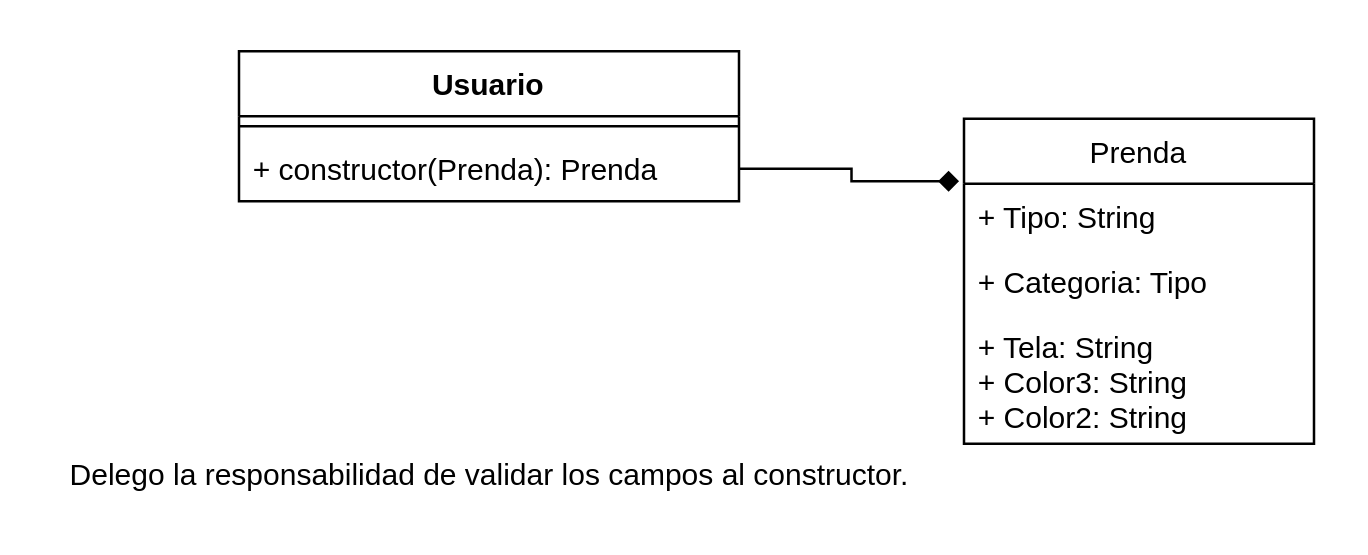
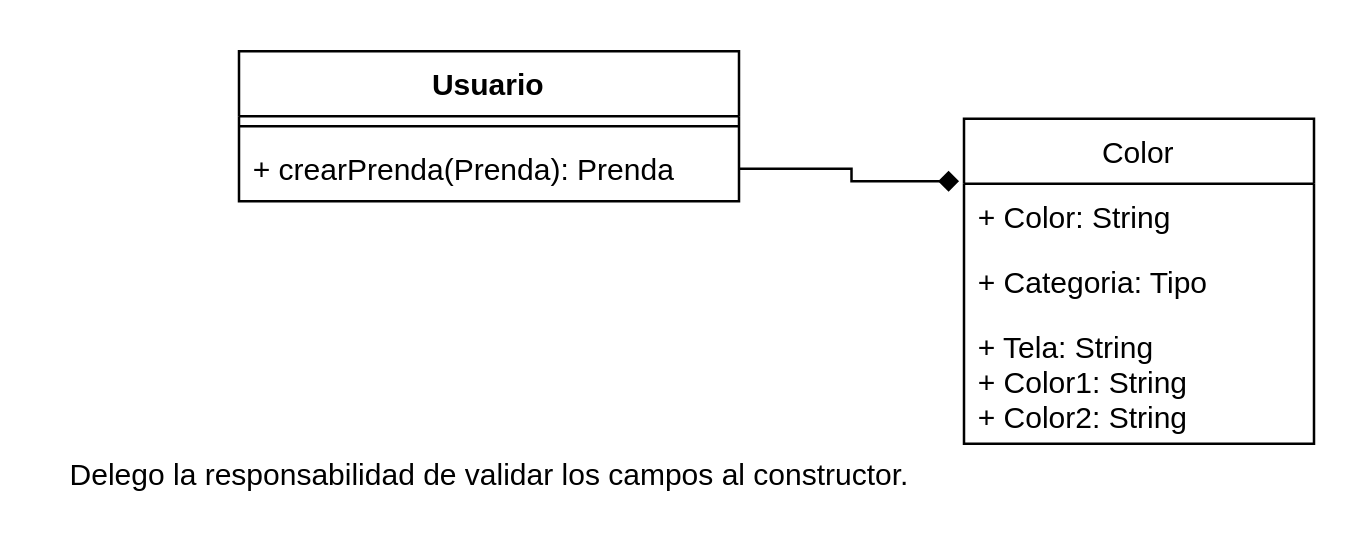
(1138, 153) -> (1138, 153)
(484, 170) -> (484, 170)
(1076, 218) -> (1084, 218)
(1076, 348) -> (1076, 348)
